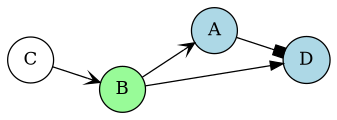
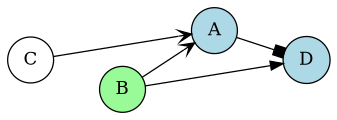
(70, 73) -> (116, 46)
